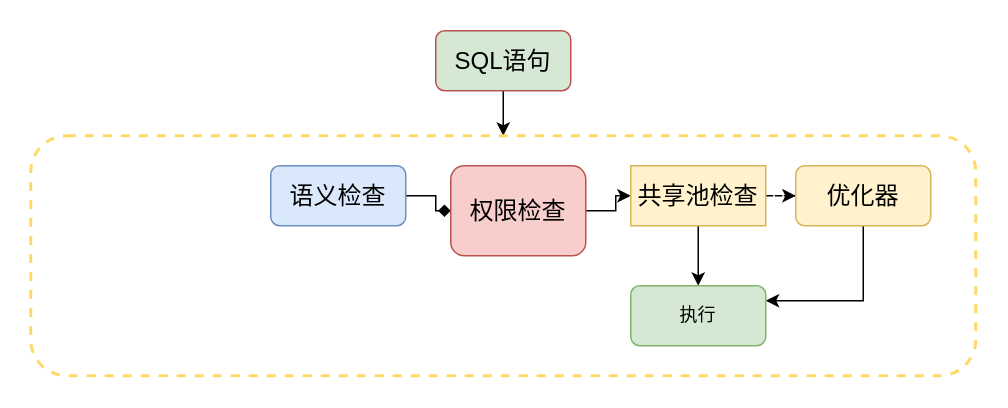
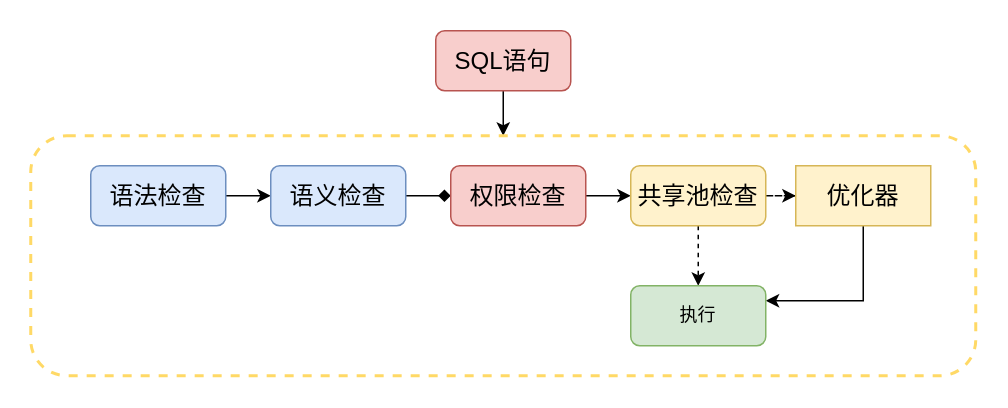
(503, 61) -> (503, 61)
none -> (158, 196)
none -> (254, 196)
(698, 196) -> (698, 196)
(863, 196) -> (863, 196)
(518, 211) -> (518, 196)
(698, 250) -> (698, 250)
